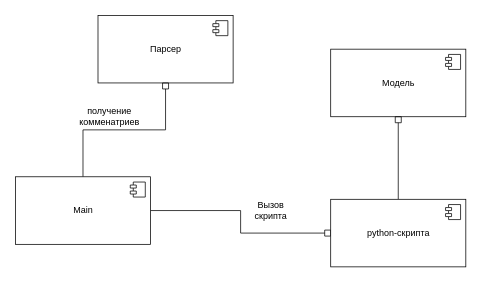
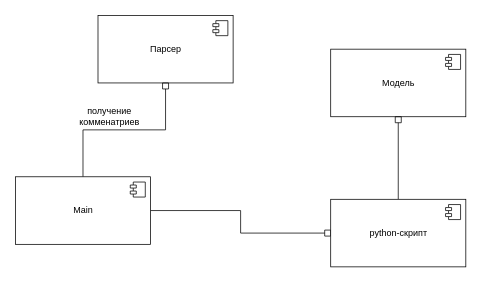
(270, 210) -> none
(398, 233) -> (398, 233)
